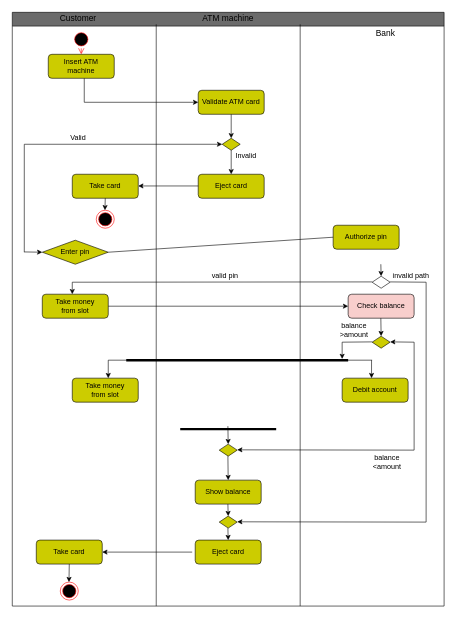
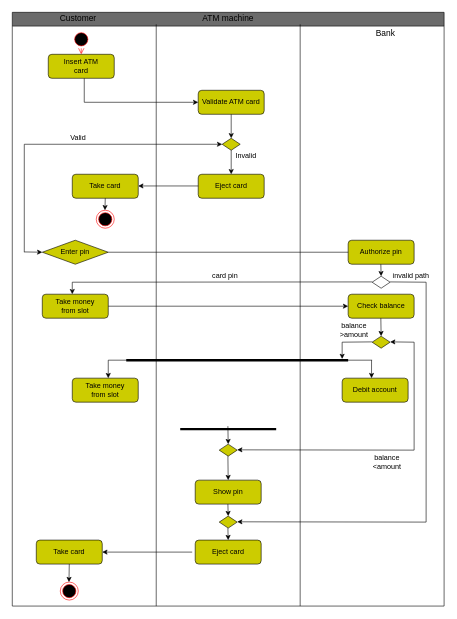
(81, 66) -> (81, 66)
(366, 237) -> (381, 252)
(225, 276) -> (225, 276)
(381, 306) -> (381, 306)
(228, 492) -> (228, 492)
